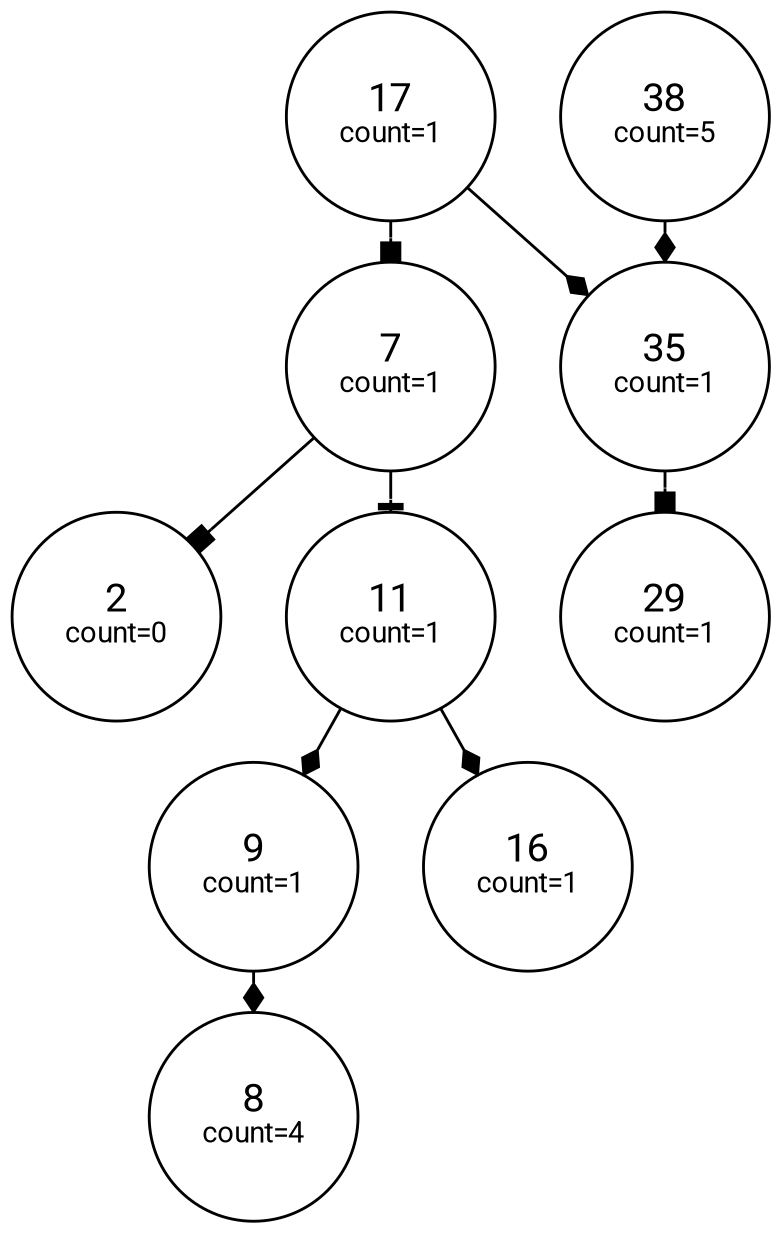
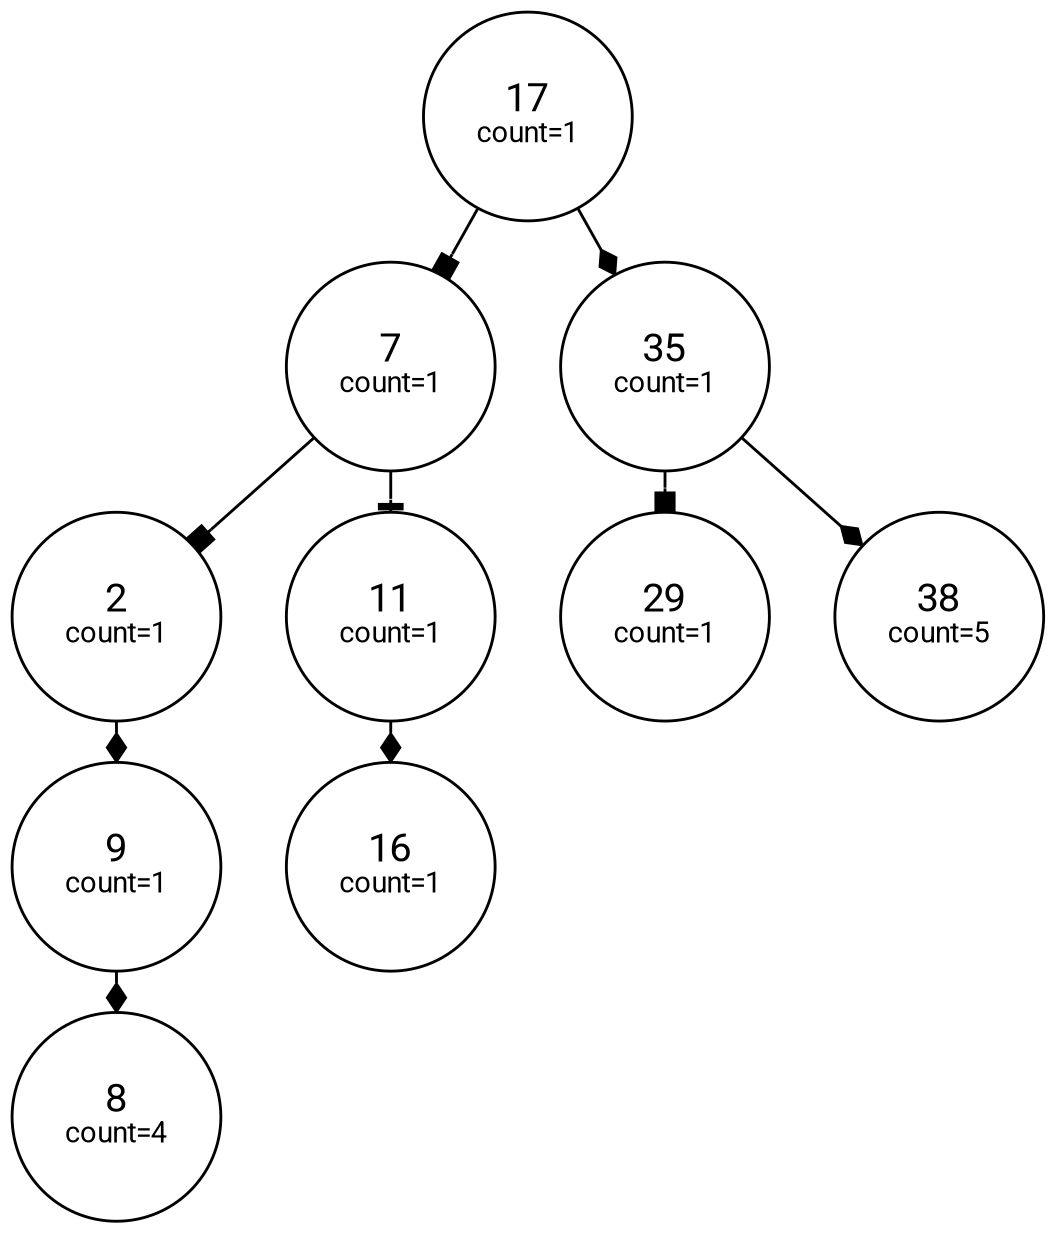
(665, 227) -> (792, 482)
(116, 634) -> (116, 634)
(329, 730) -> (116, 727)
